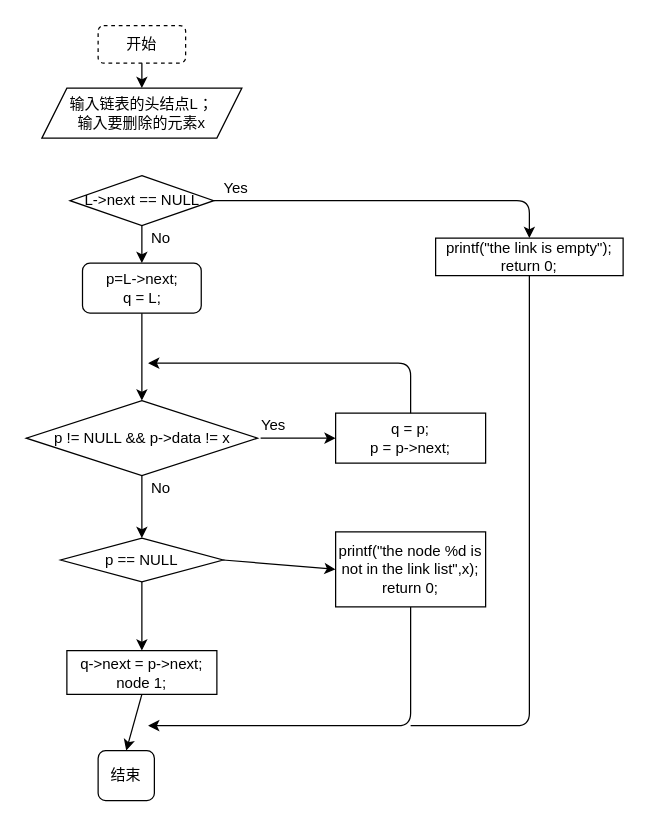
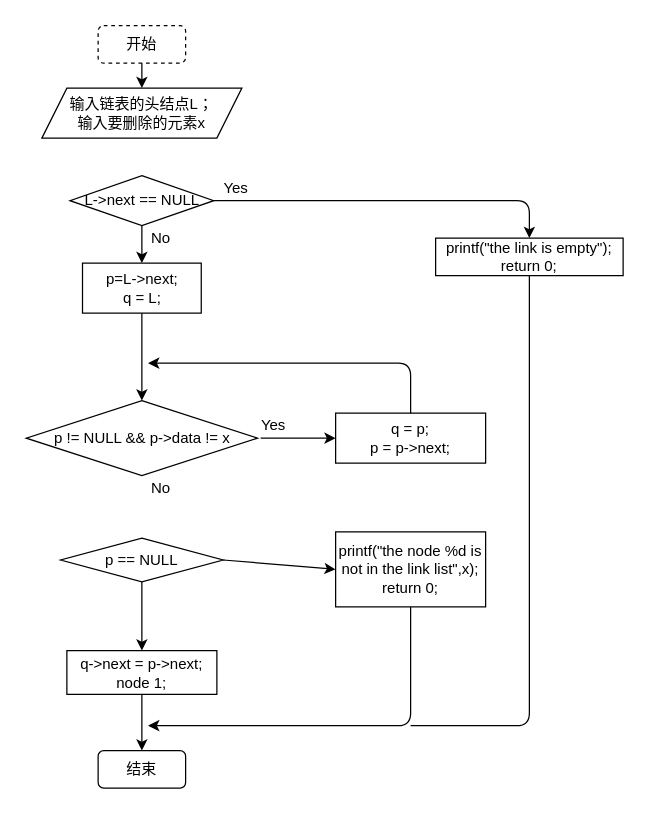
(142, 288) -> (142, 288)
(142, 503) -> none
(126, 776) -> (142, 769)
